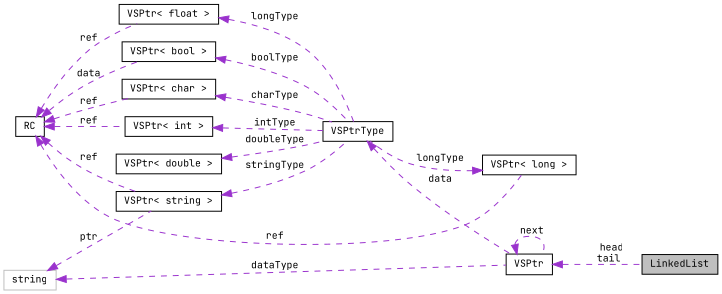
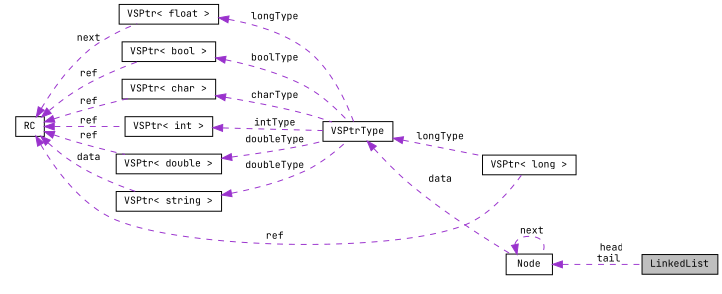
(86, 38) -> (86, 38)
(86, 74) -> (86, 74)
none -> (89, 146)
(86, 158) -> (86, 158)
(272, 165) -> (272, 165)
(418, 166) -> (443, 148)
(529, 264) -> (529, 264)
(30, 280) -> none
